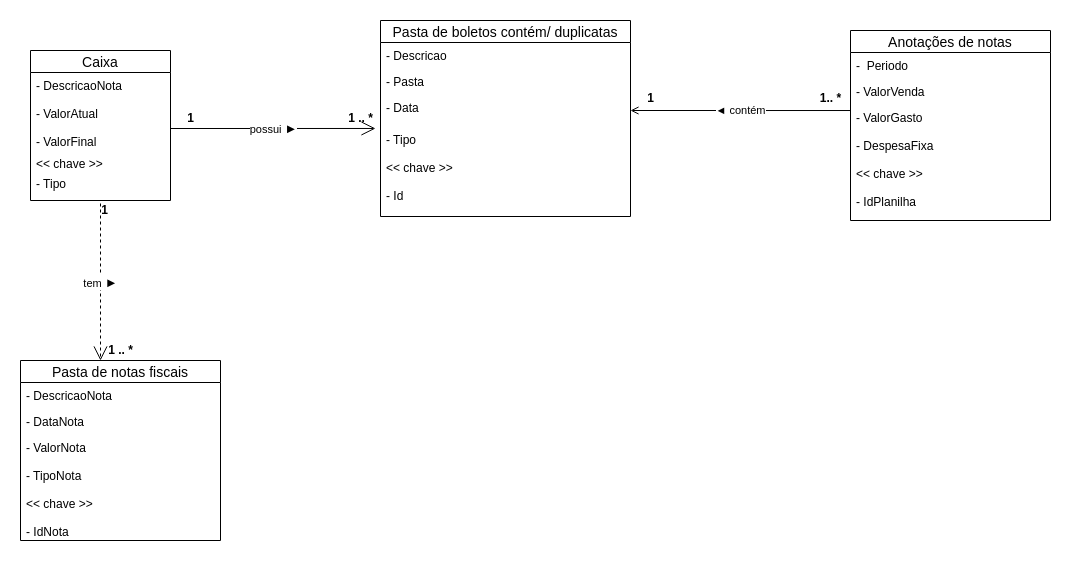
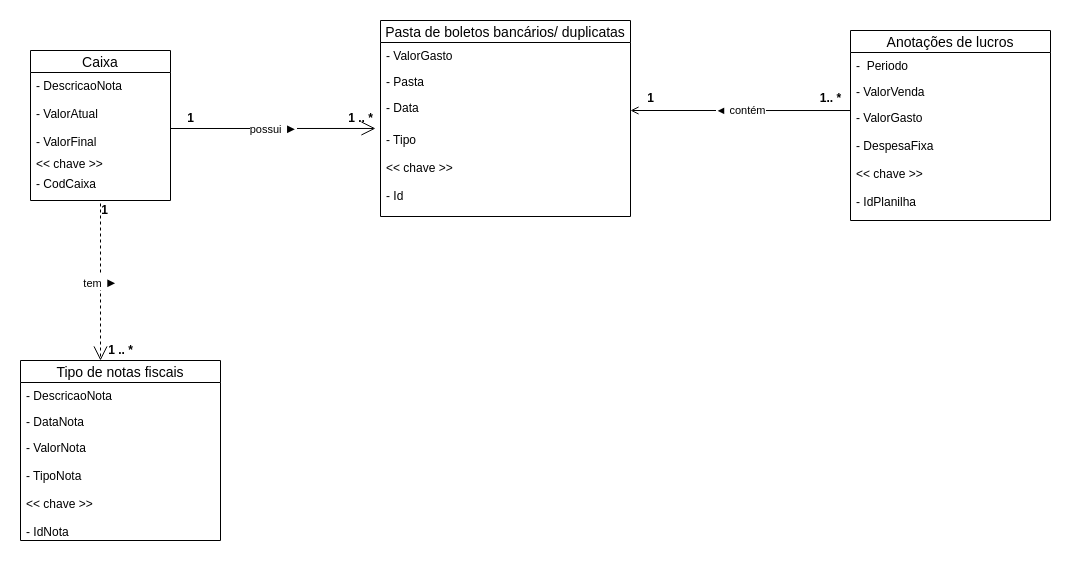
(505, 32) -> (505, 32)
(950, 42) -> (950, 42)
(420, 56) -> (423, 56)
(53, 184) -> (66, 184)
(120, 372) -> (120, 372)
